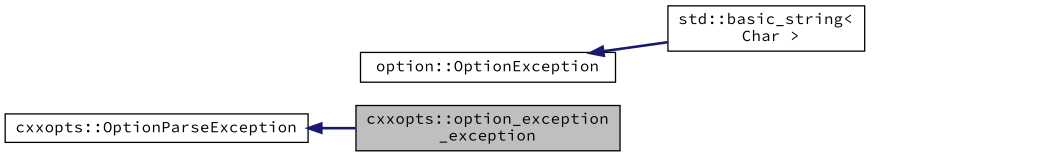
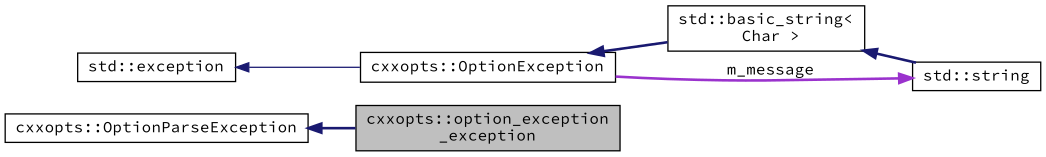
none -> (157, 67)
(488, 67) -> (488, 67)
none -> (977, 76)
